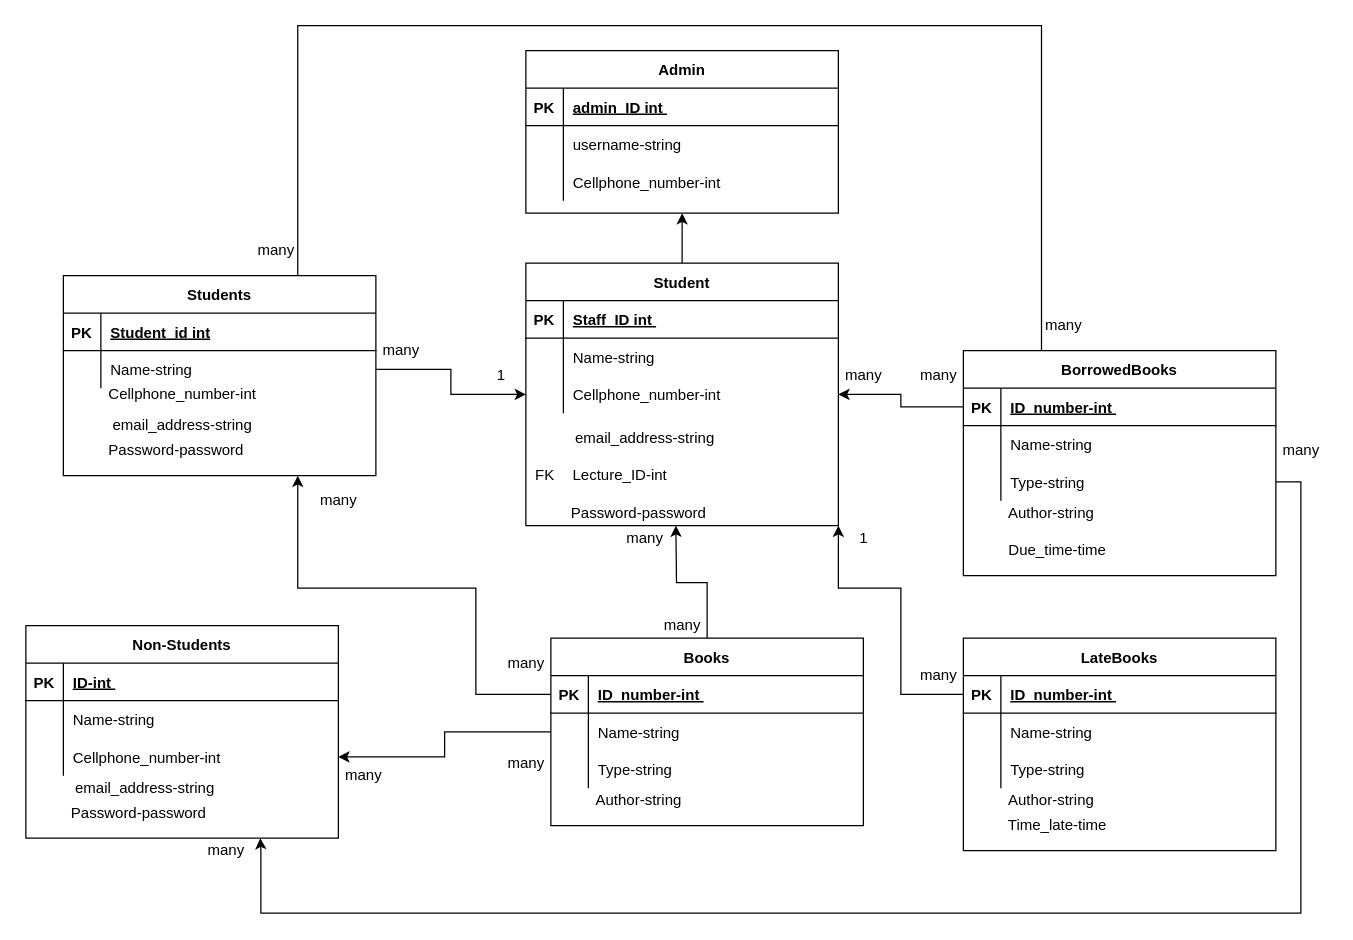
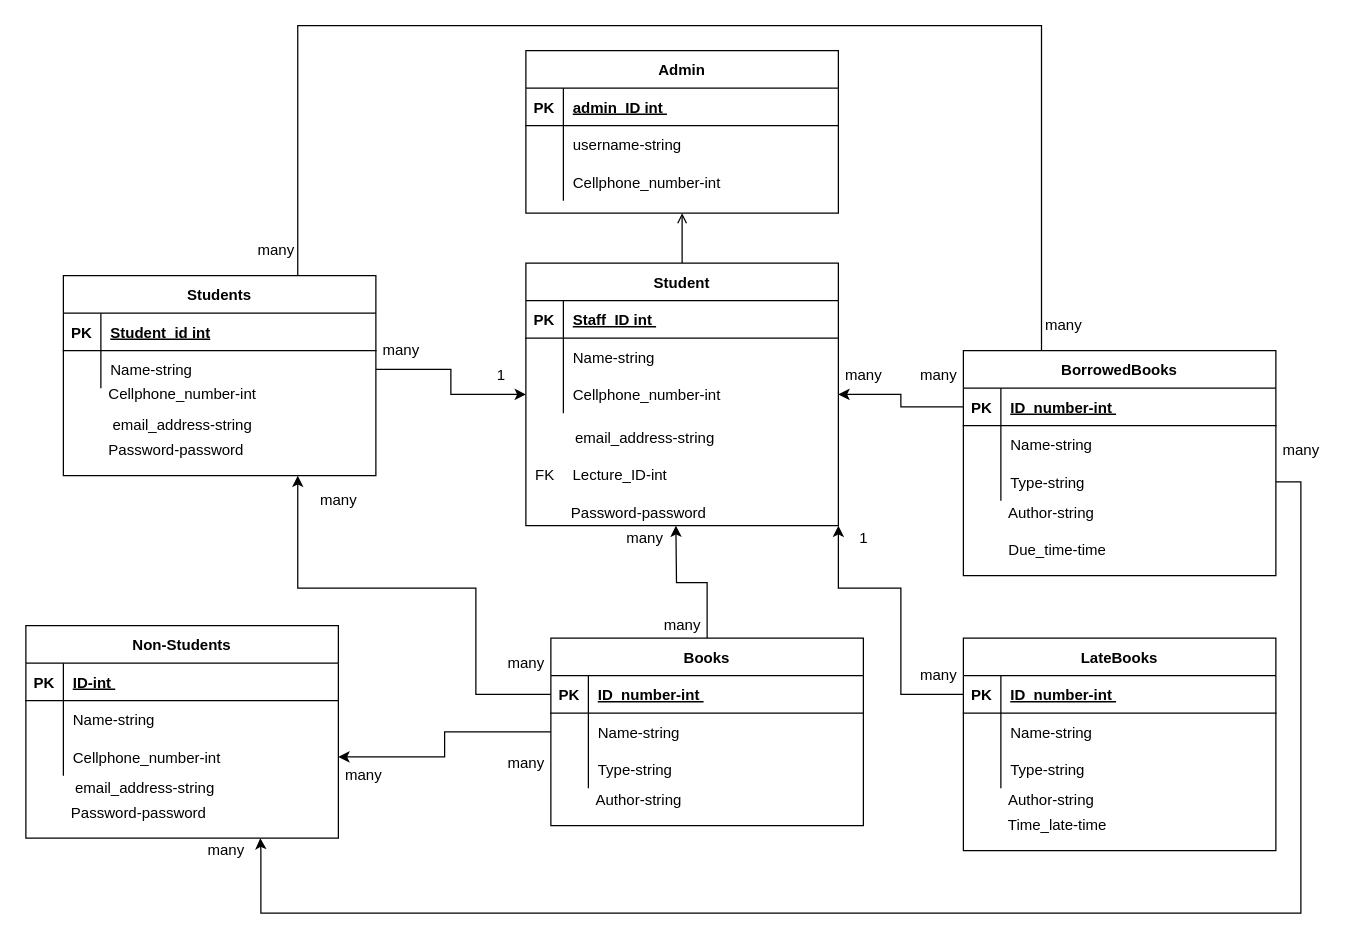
(682, 223) -> (682, 221)
